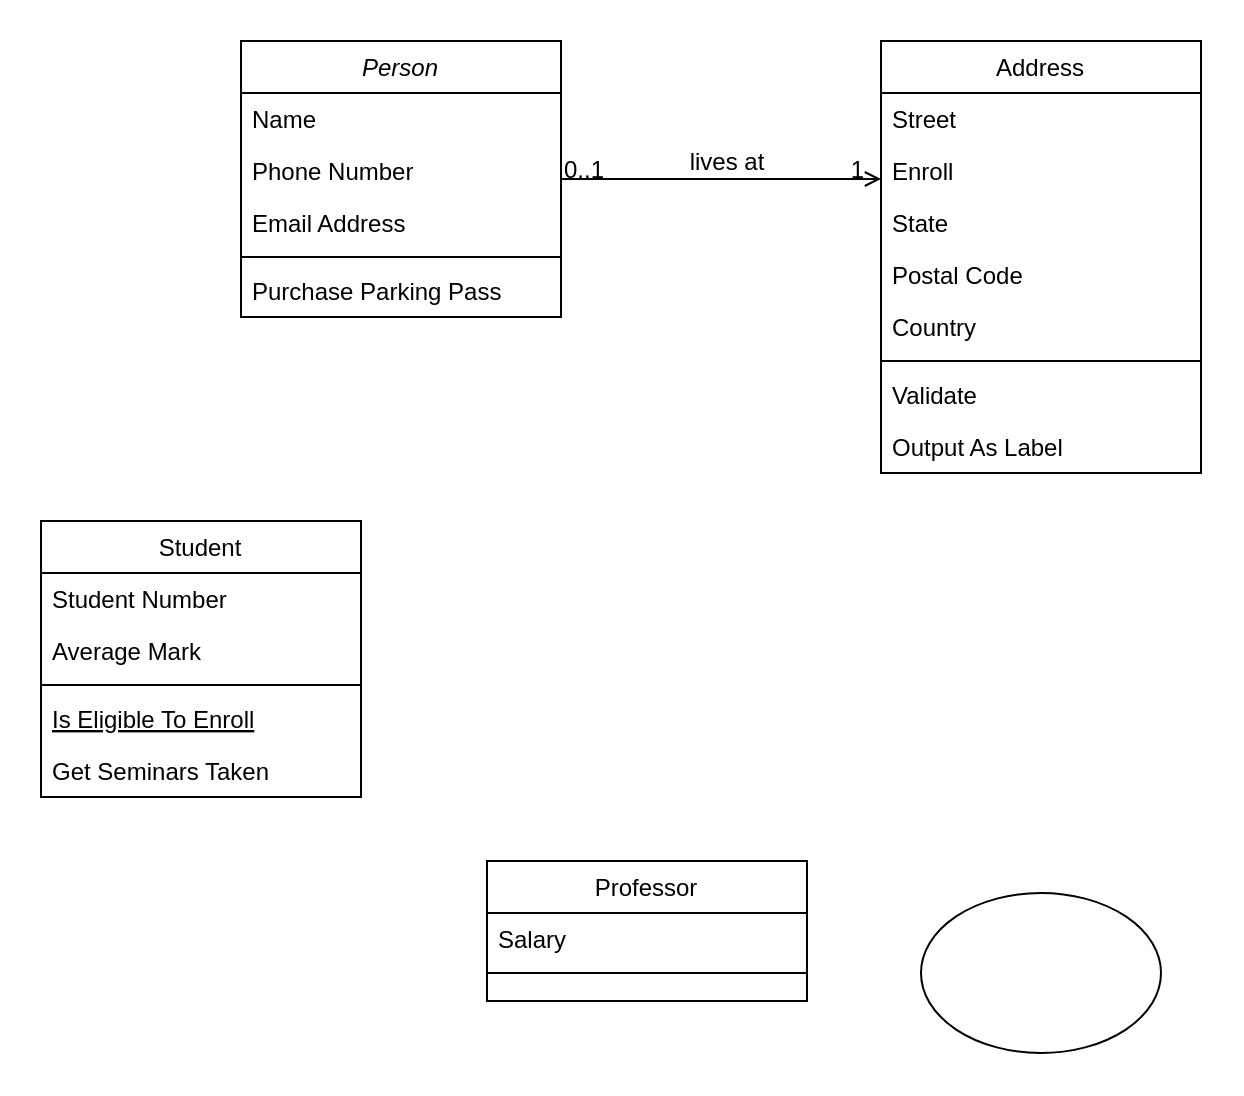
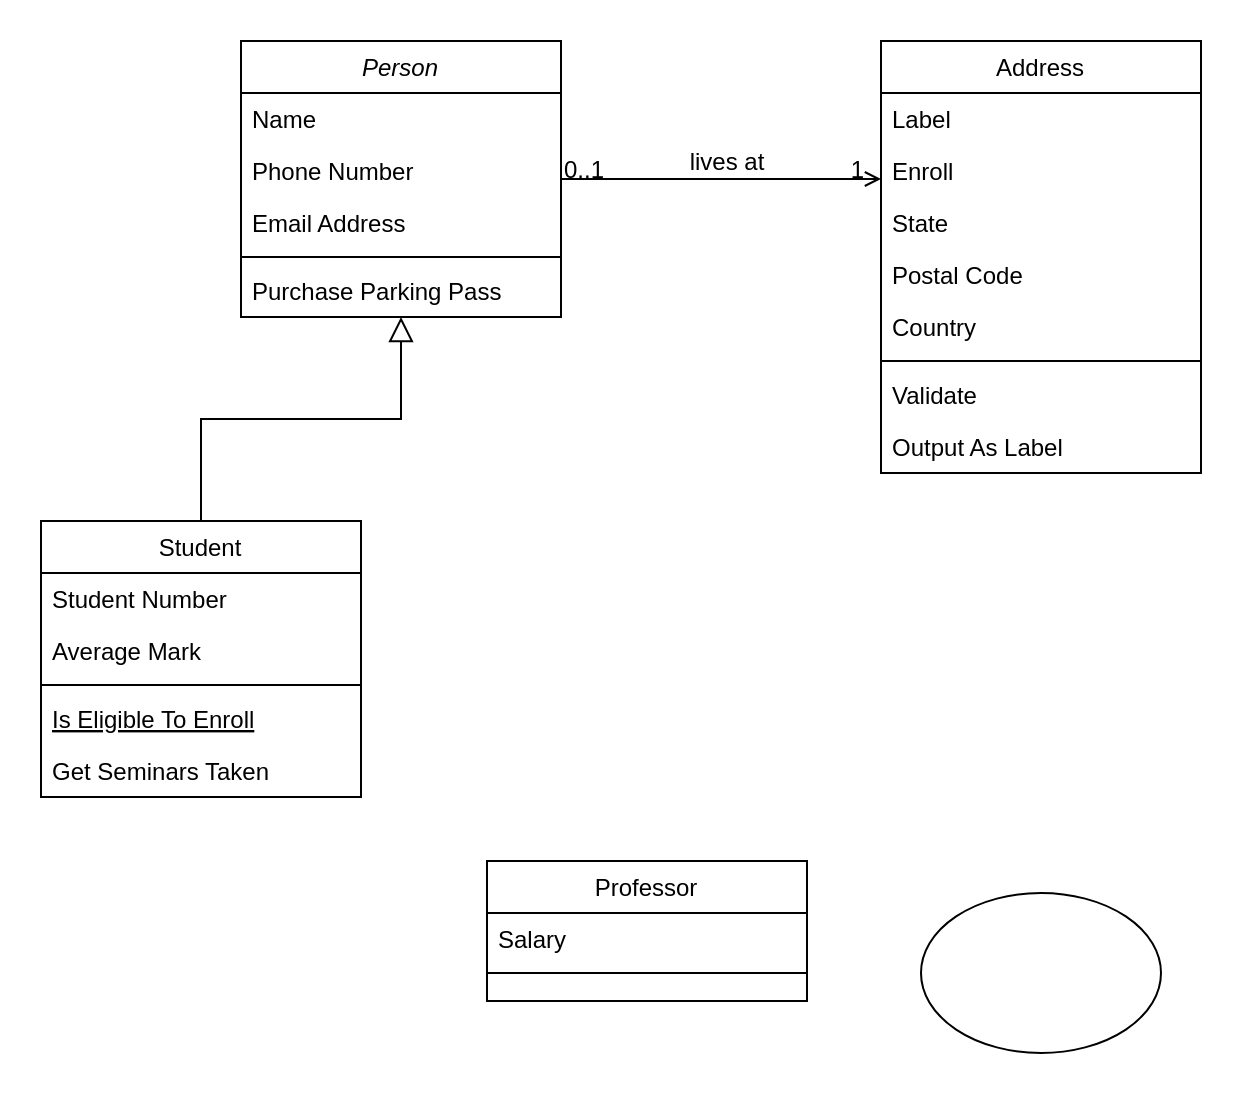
(932, 120) -> (922, 120)
none -> (288, 419)
